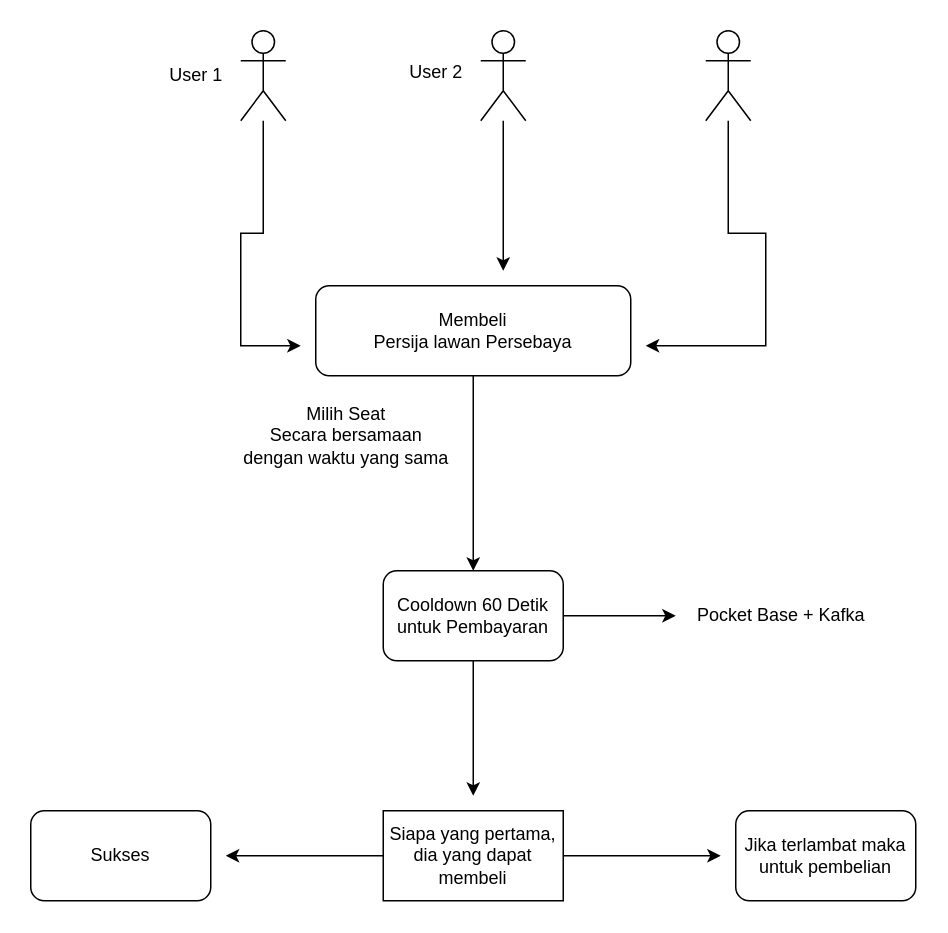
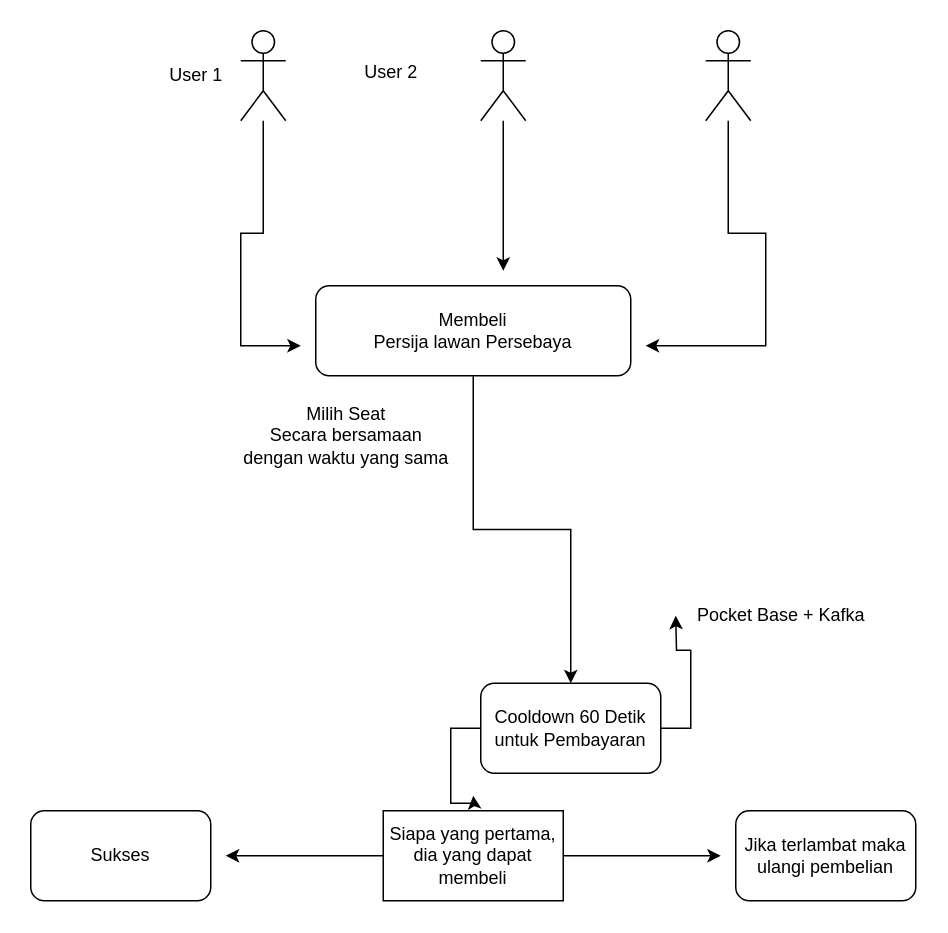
(436, 83) -> (391, 83)
(473, 616) -> (571, 728)
(826, 856) -> (826, 856)
